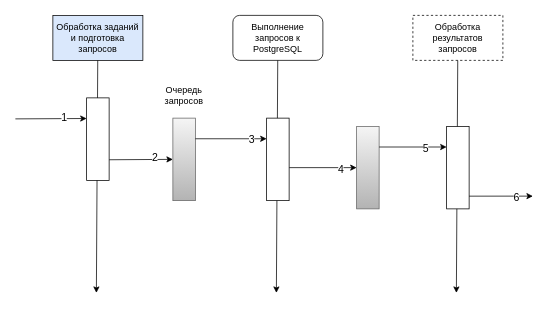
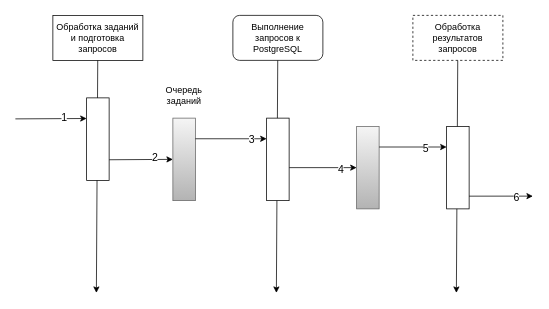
(98, 38) -> (98, 38)
(184, 96) -> (184, 96)
